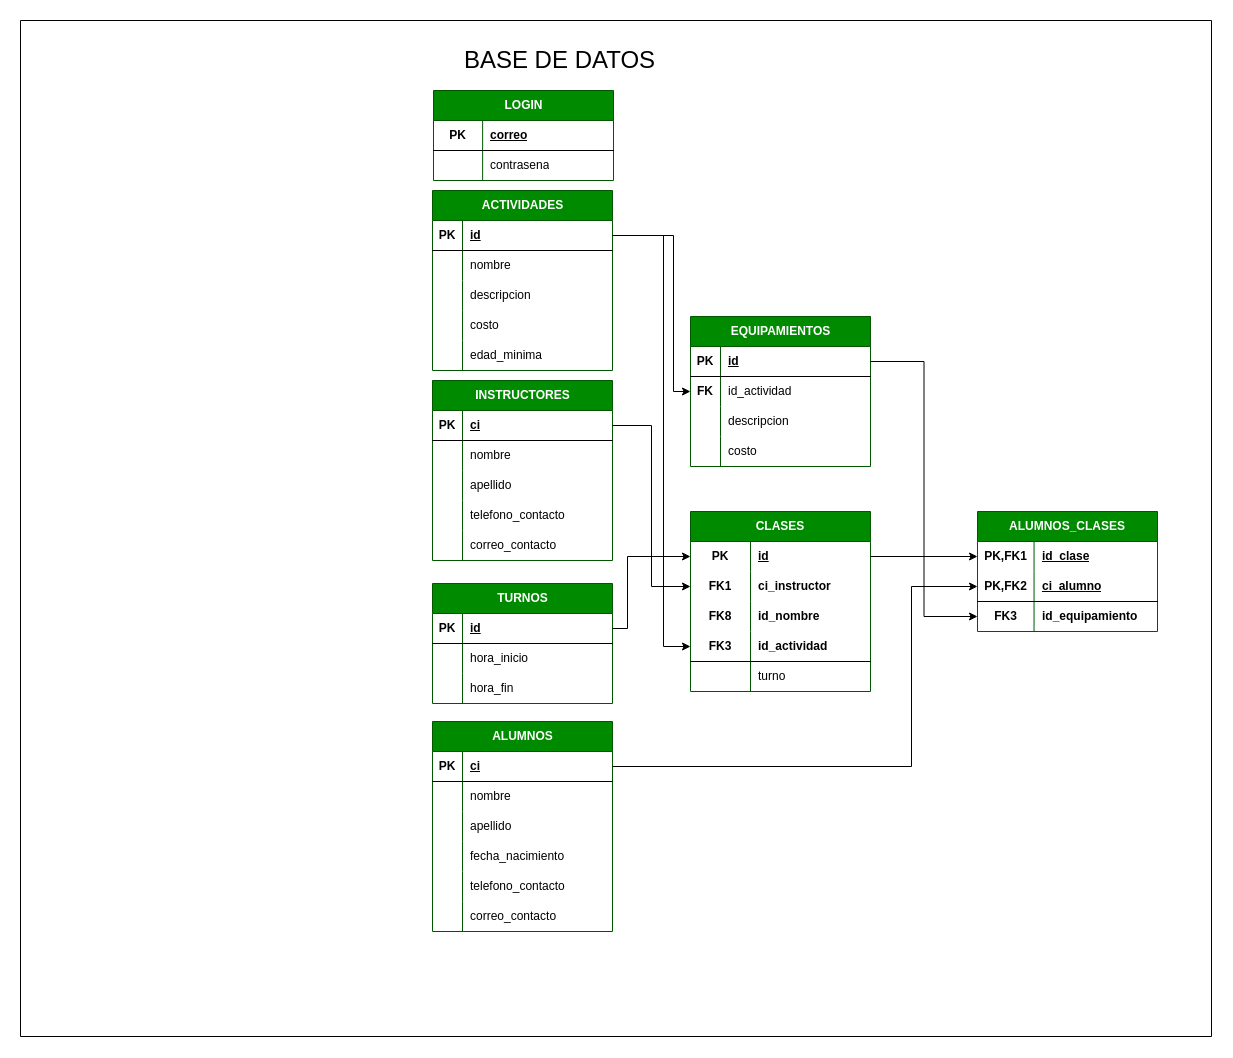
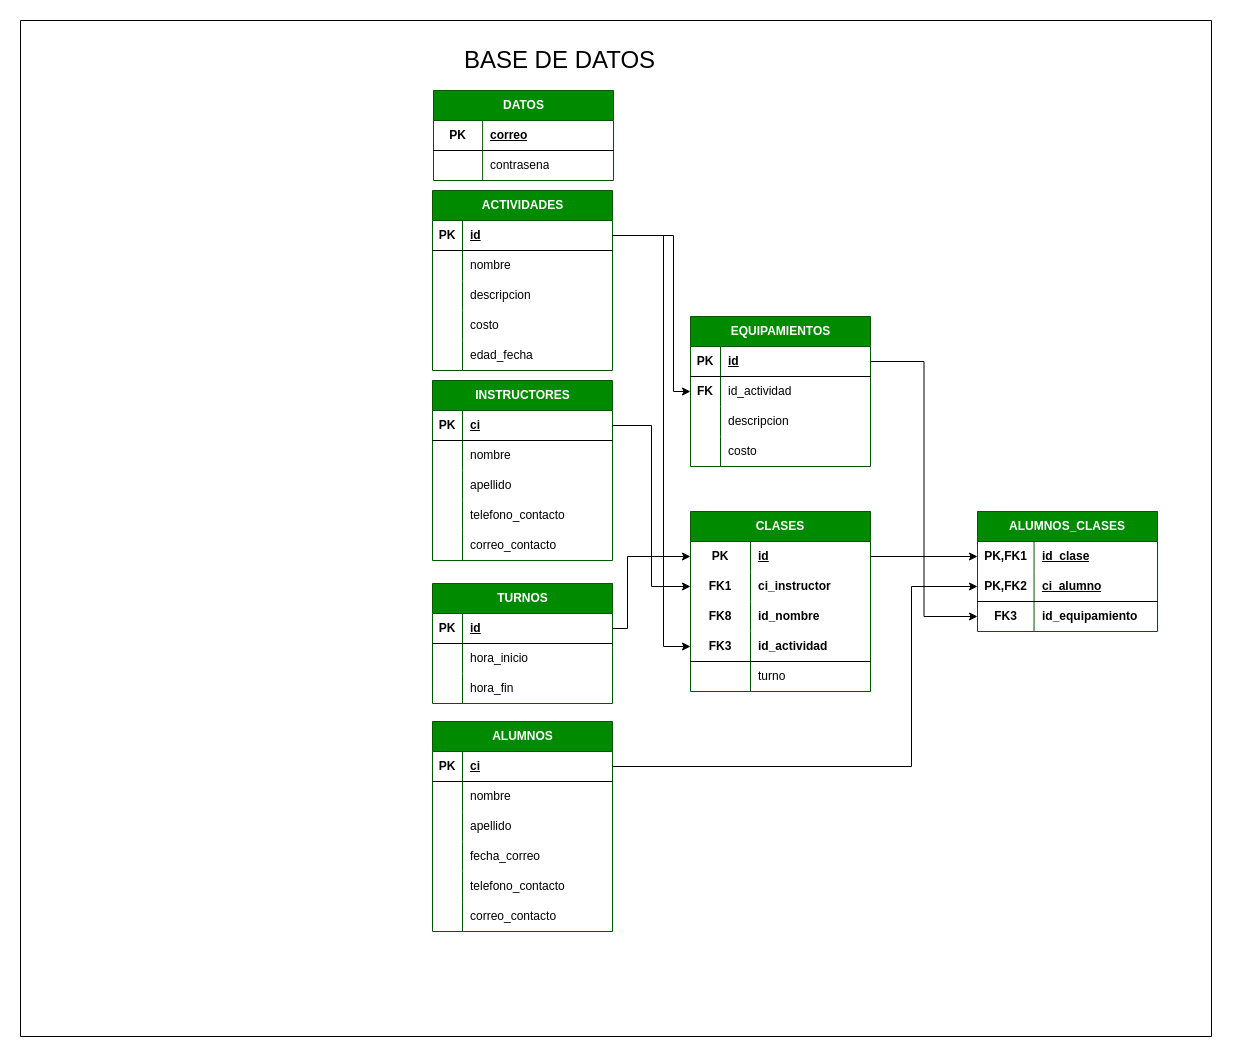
(524, 106) -> (524, 106)
(504, 356) -> (504, 356)
(521, 857) -> (511, 857)
